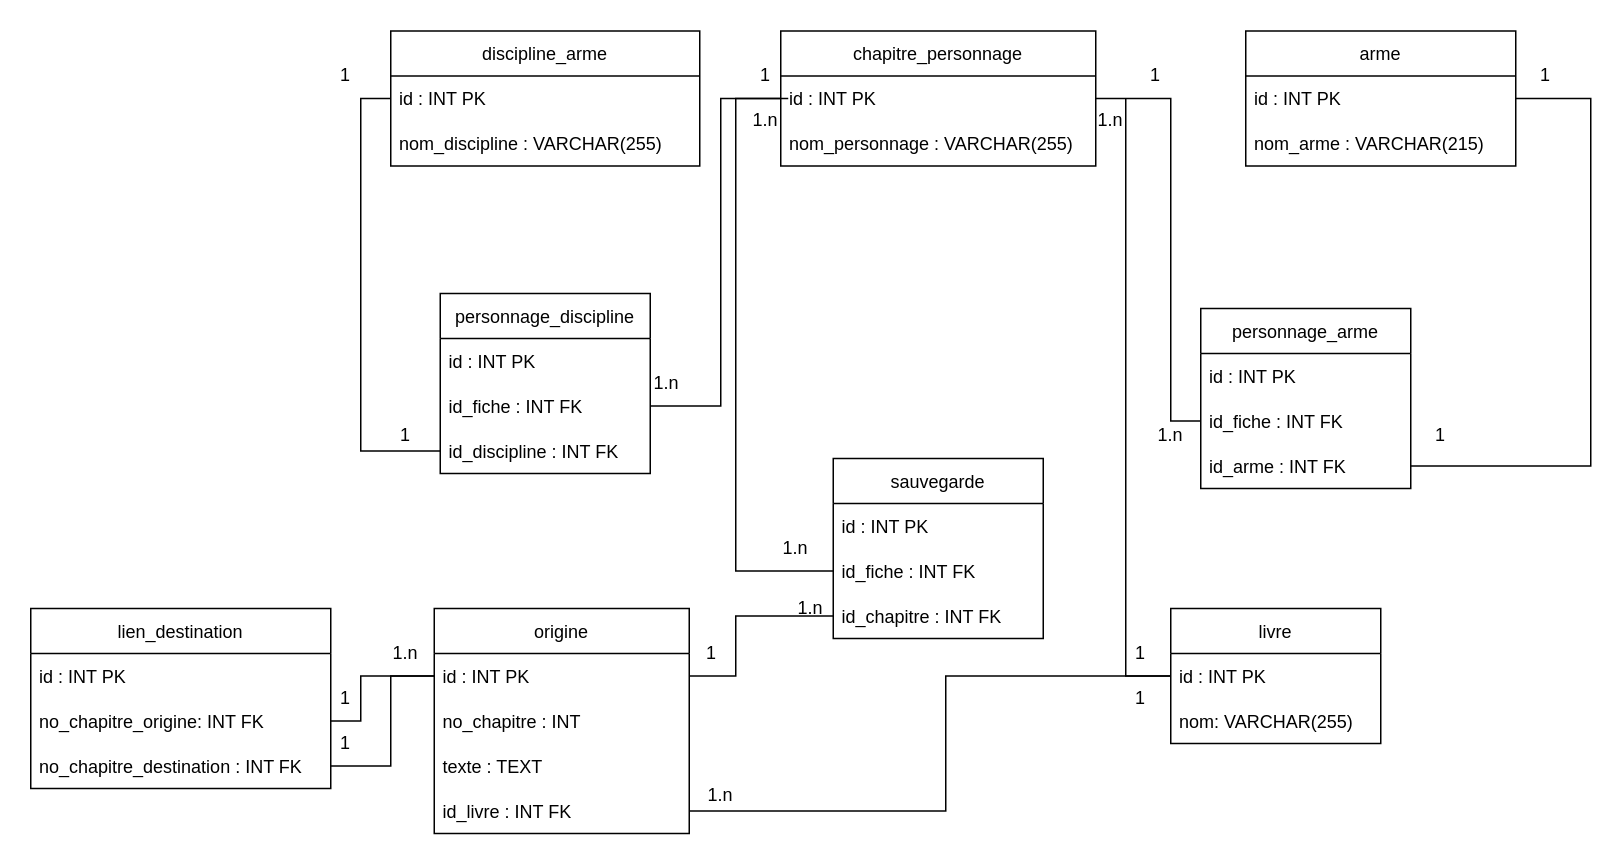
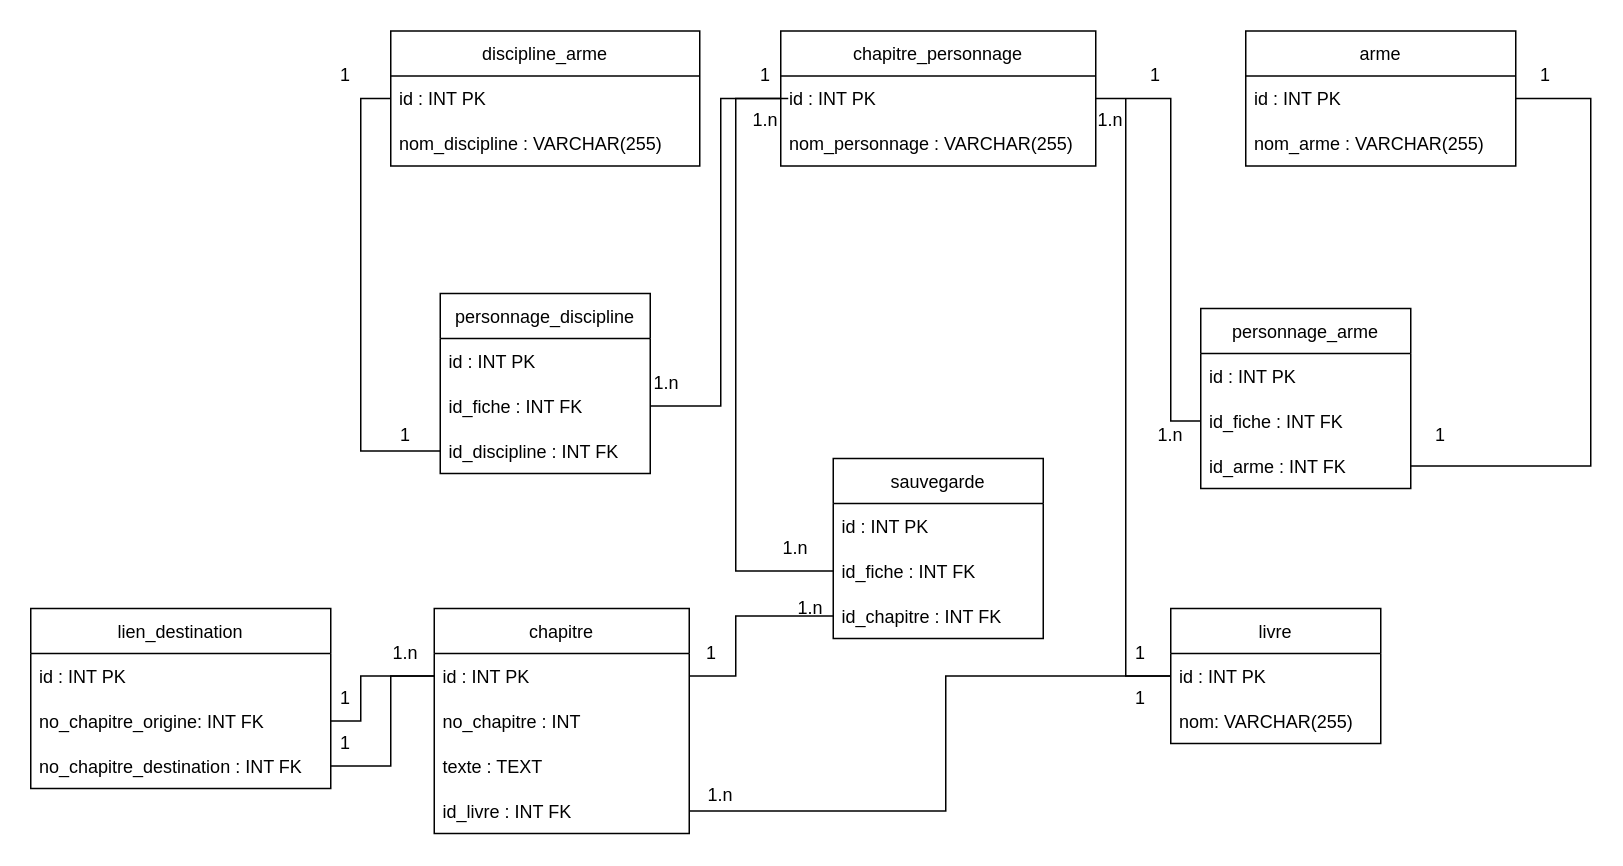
(1363, 144) -> (1363, 144)
(561, 632) -> (561, 632)
